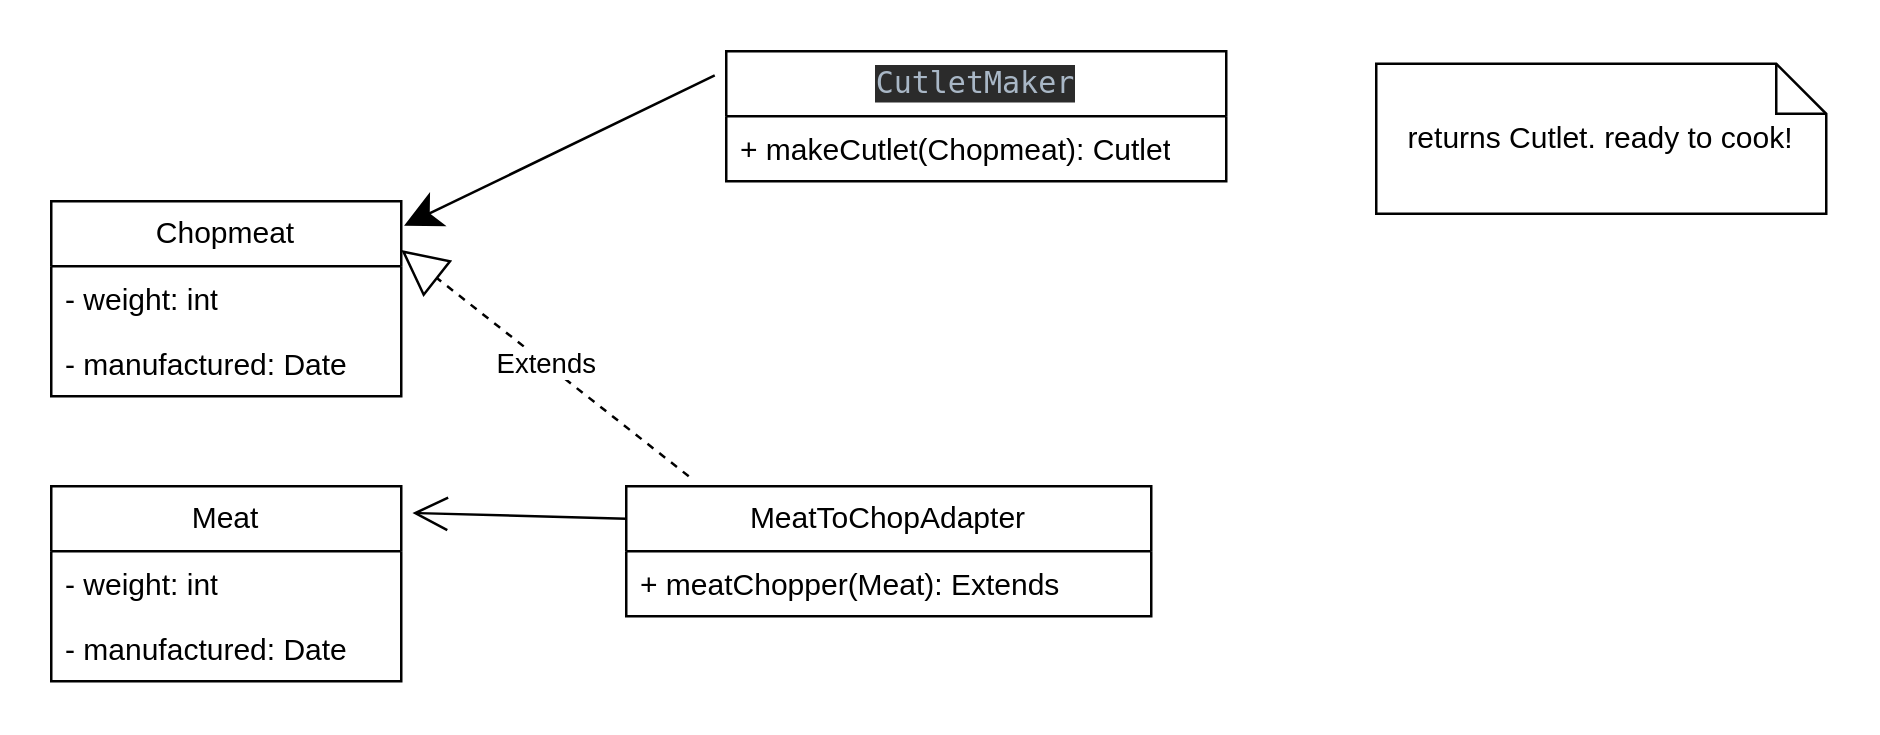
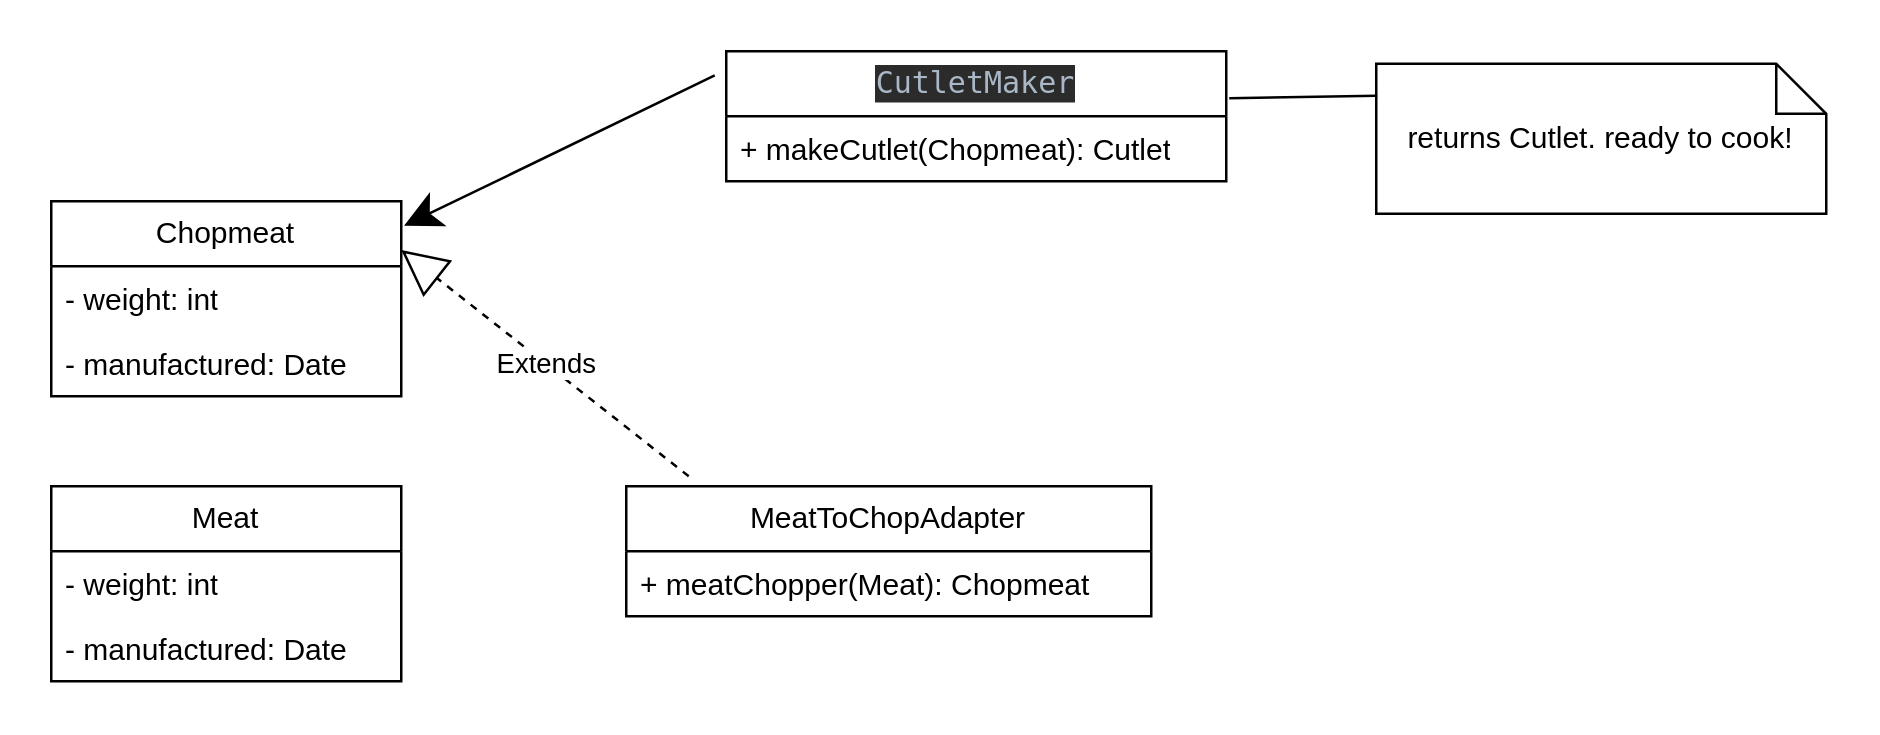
none -> (1304, 97)
(520, 516) -> none
(865, 587) -> (873, 587)
